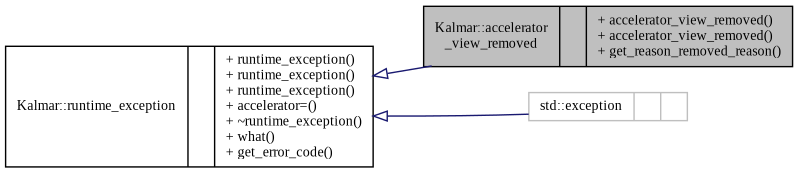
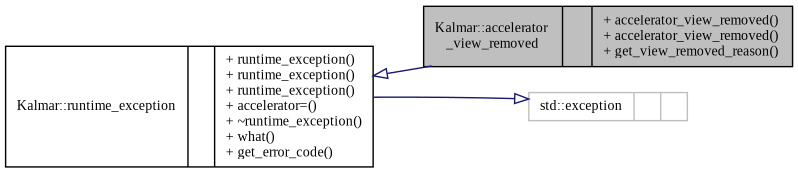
(689, 51) -> (691, 51)
(458, 116) -> (444, 97)
